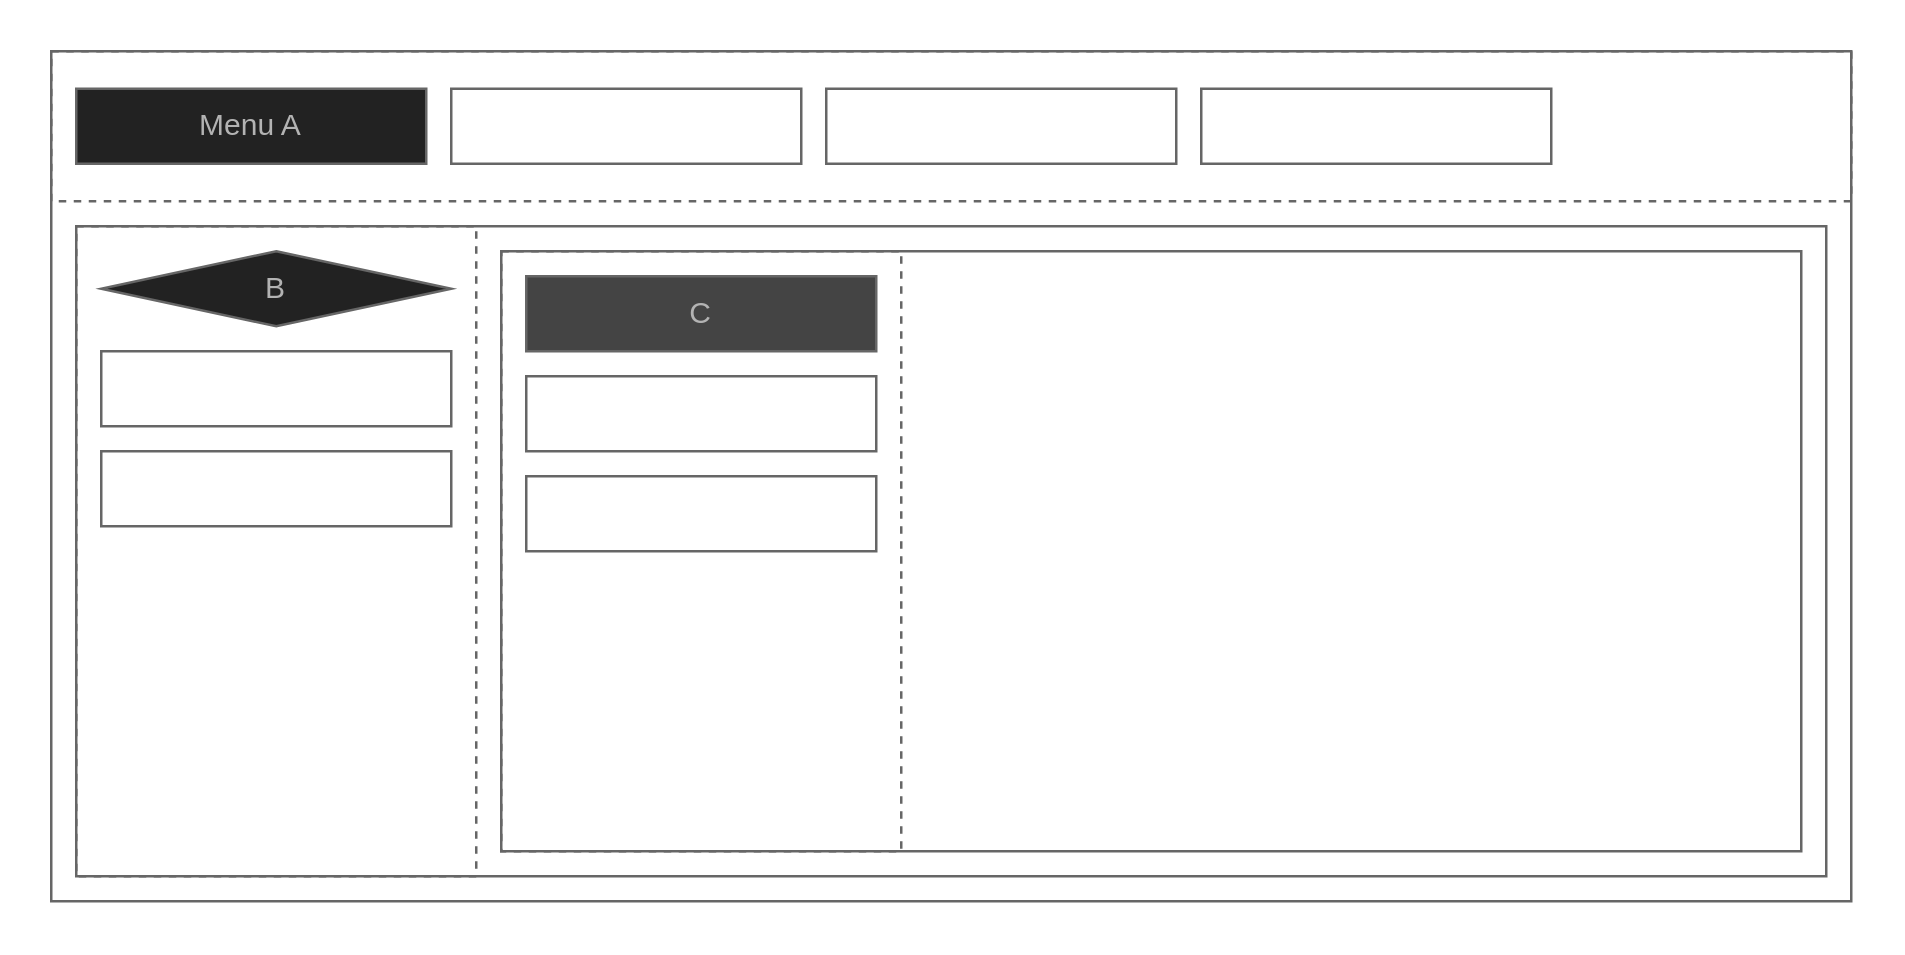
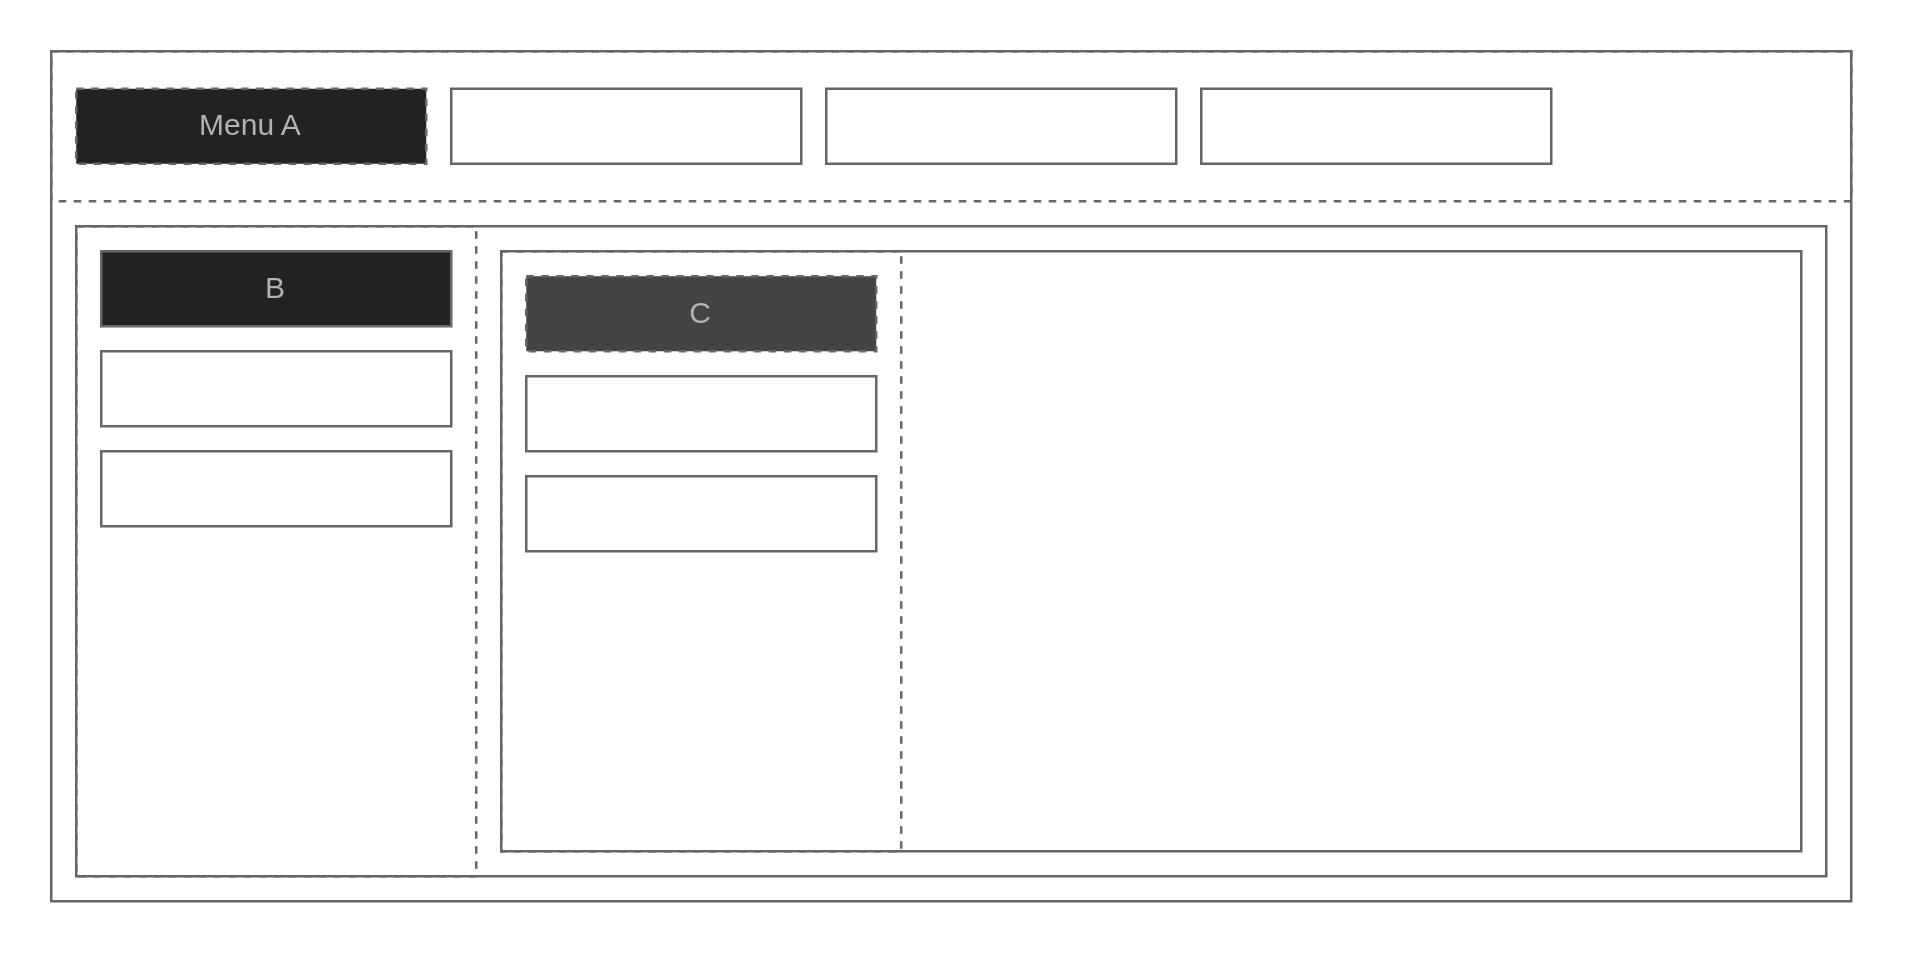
(251, 126) -> (251, 126)
(276, 289) -> (276, 289)
(701, 314) -> (701, 314)
